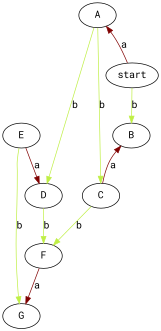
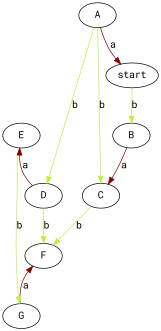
(120, 47) -> (107, 44)
(31, 162) -> (23, 172)
(107, 166) -> (120, 163)
(34, 283) -> (22, 283)
